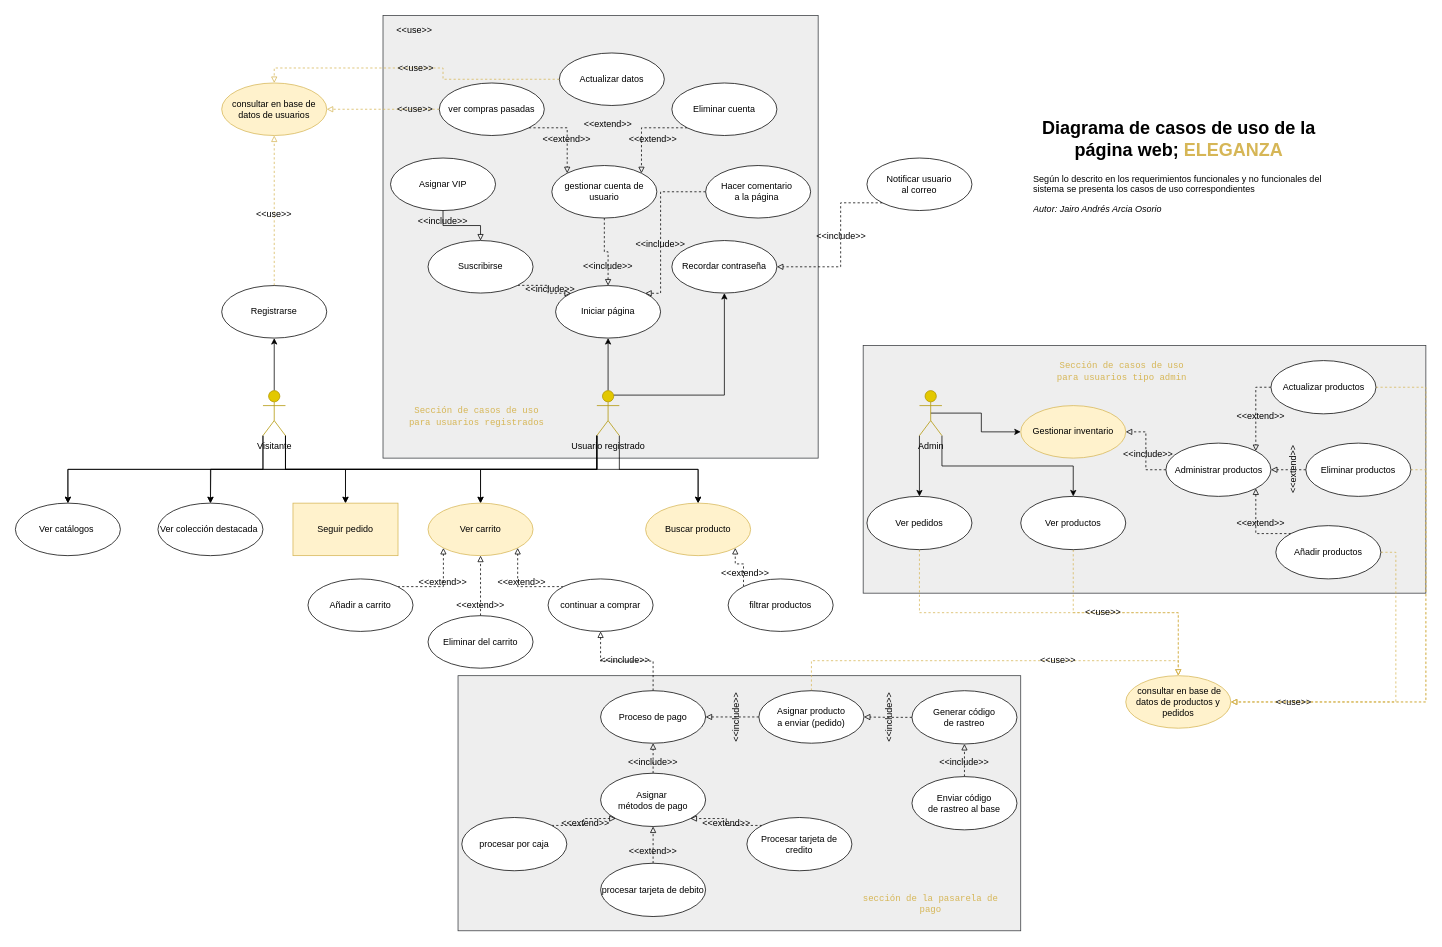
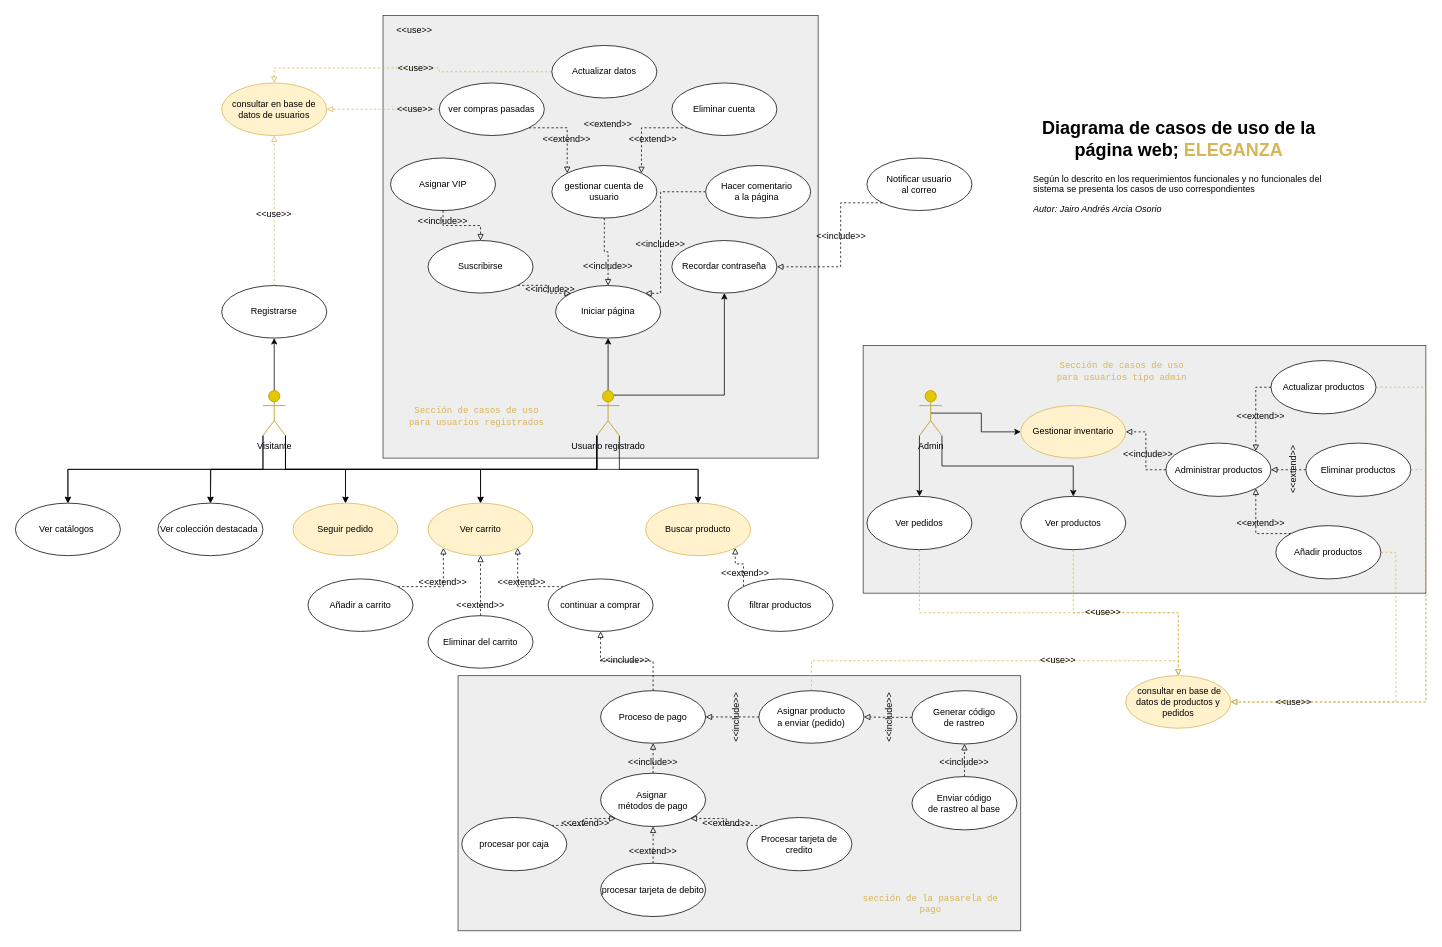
(612, 79) -> (604, 72)
(458, 225) -> (458, 225)
(345, 529) -> (345, 529)
